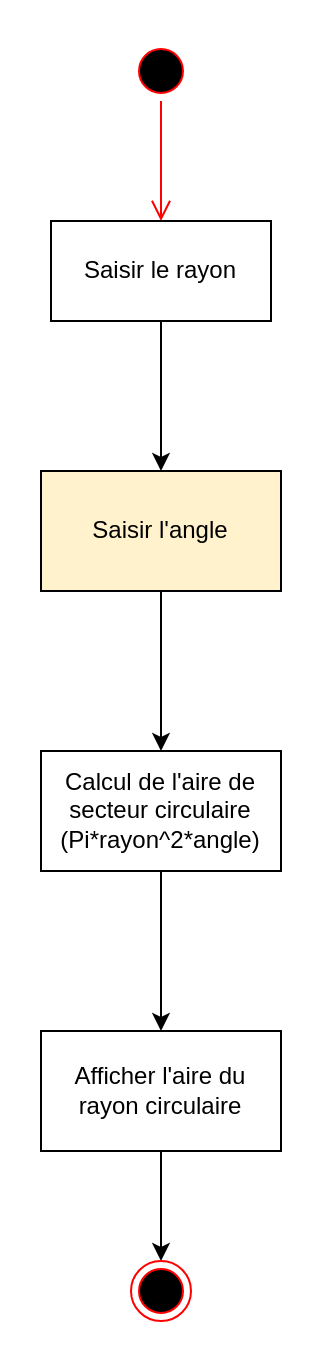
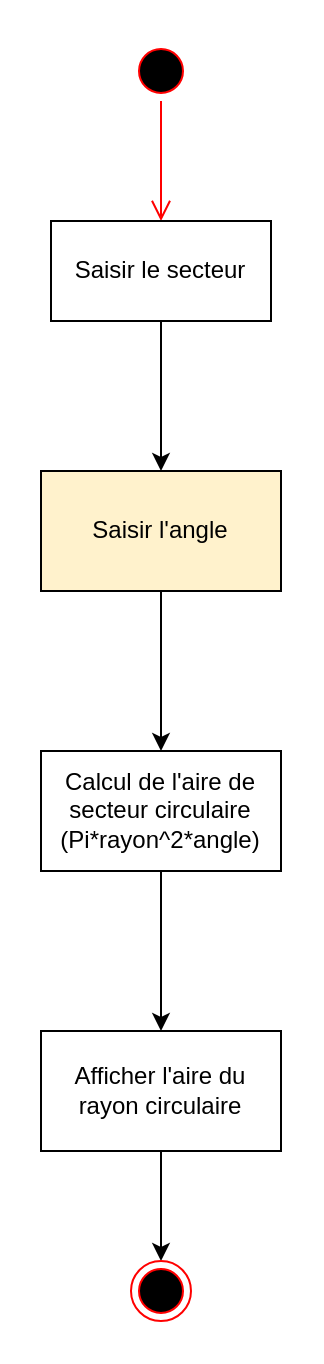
(161, 271) -> (161, 271)
